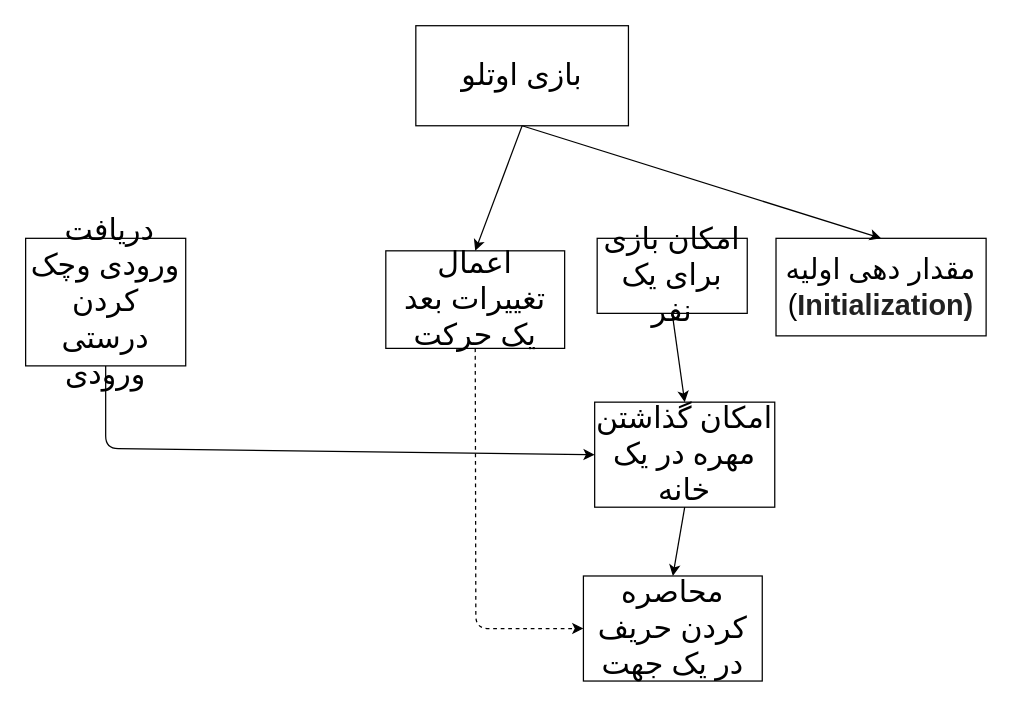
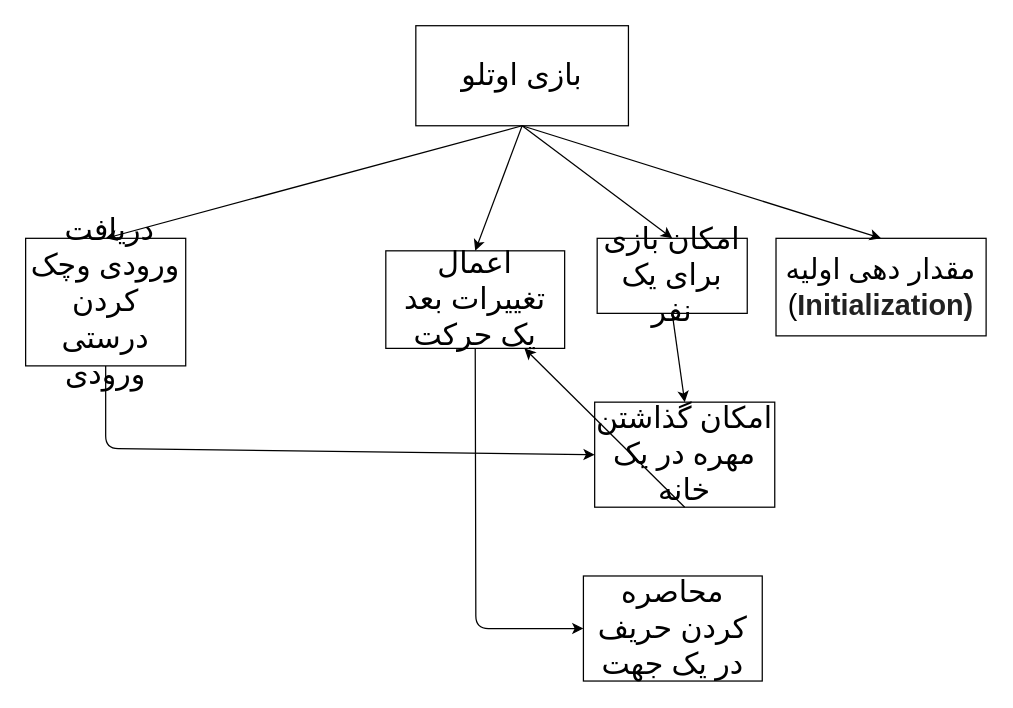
none -> (316, 181)
none -> (596, 181)
(475, 533) -> (475, 533)
(679, 537) -> (579, 402)
